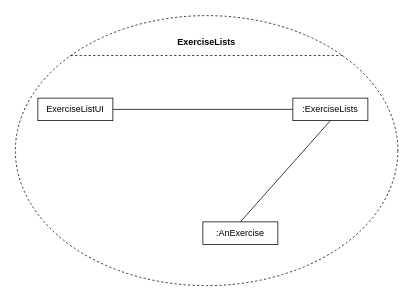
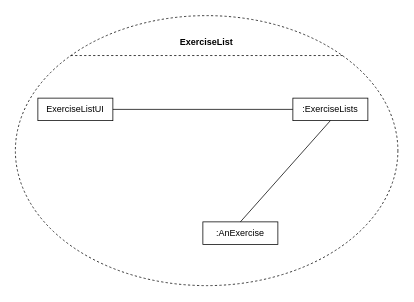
(207, 42) -> (207, 42)
